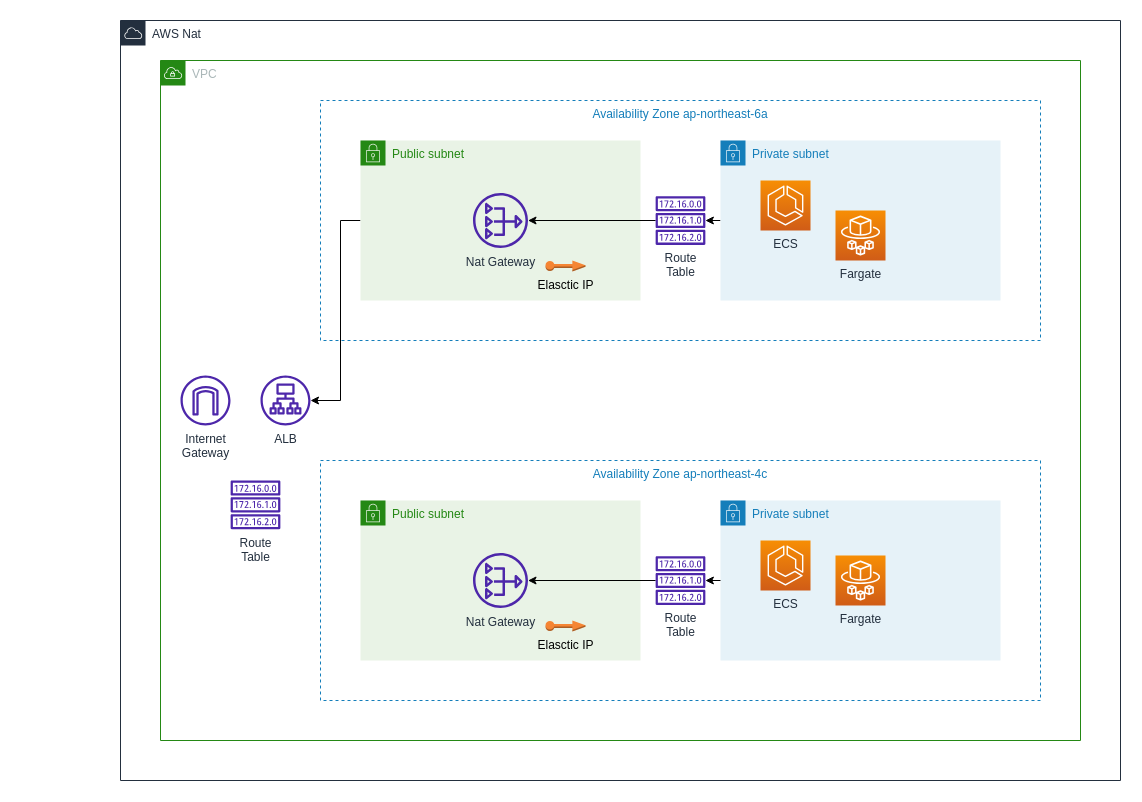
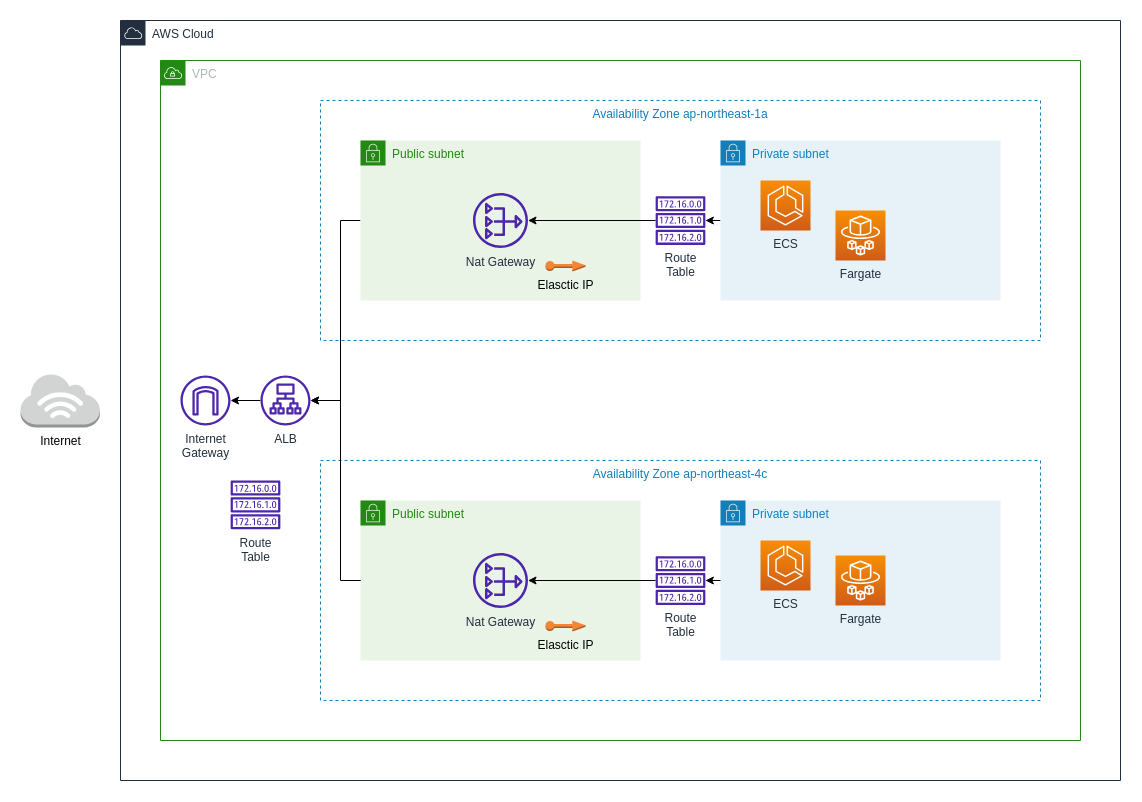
(174, 35) -> (180, 35)
(680, 114) -> (680, 114)
none -> (60, 401)
none -> (249, 401)
none -> (341, 502)
